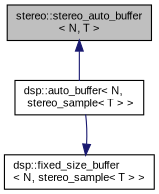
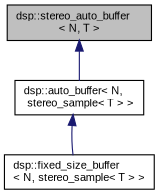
(79, 23) -> (79, 23)
(87, 129) -> (72, 140)
